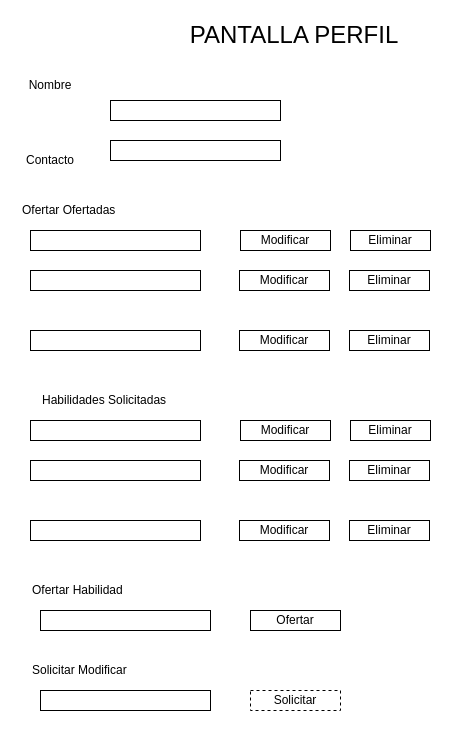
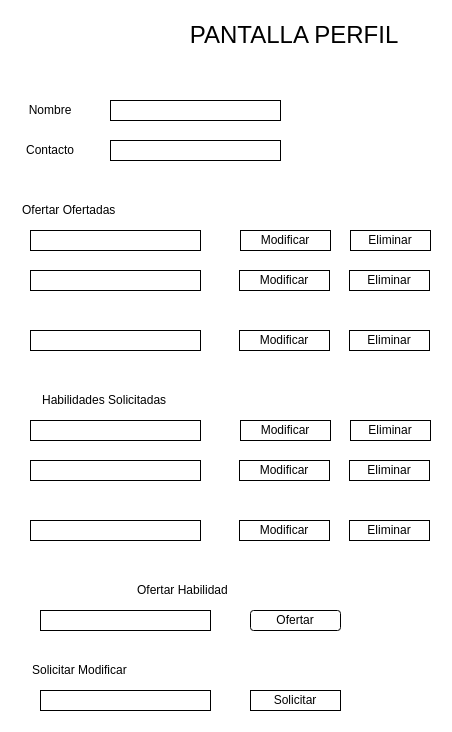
(51, 86) -> (51, 111)
(51, 161) -> (51, 151)
(151, 591) -> (256, 591)
(296, 621) -> (296, 621)
(296, 701) -> (296, 701)
